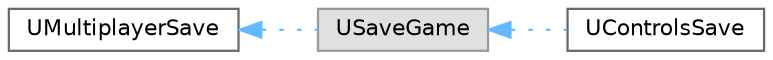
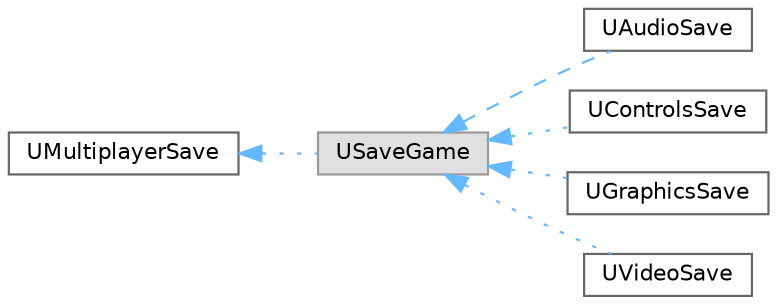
none -> (668, 30)
none -> (668, 193)
none -> (668, 275)
